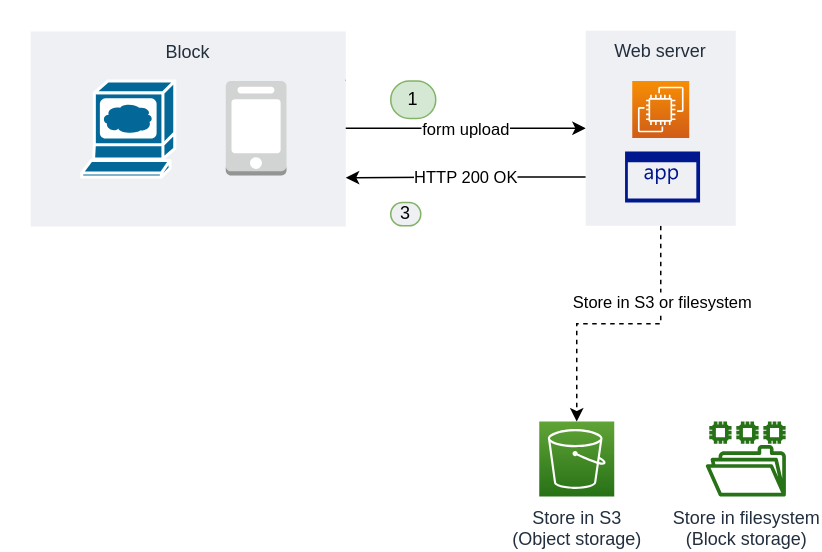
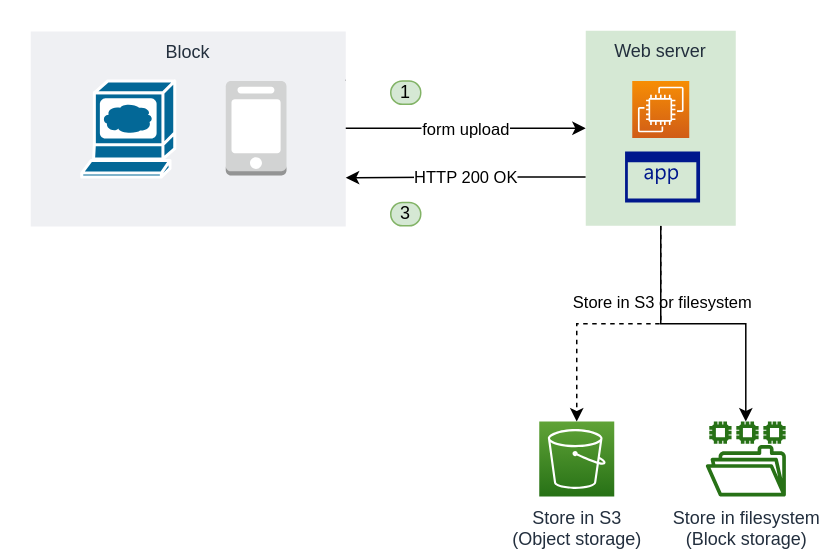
(660, 51) -> (660, 51)
(413, 100) -> (406, 93)
(406, 214) -> (406, 214)
none -> (746, 325)
